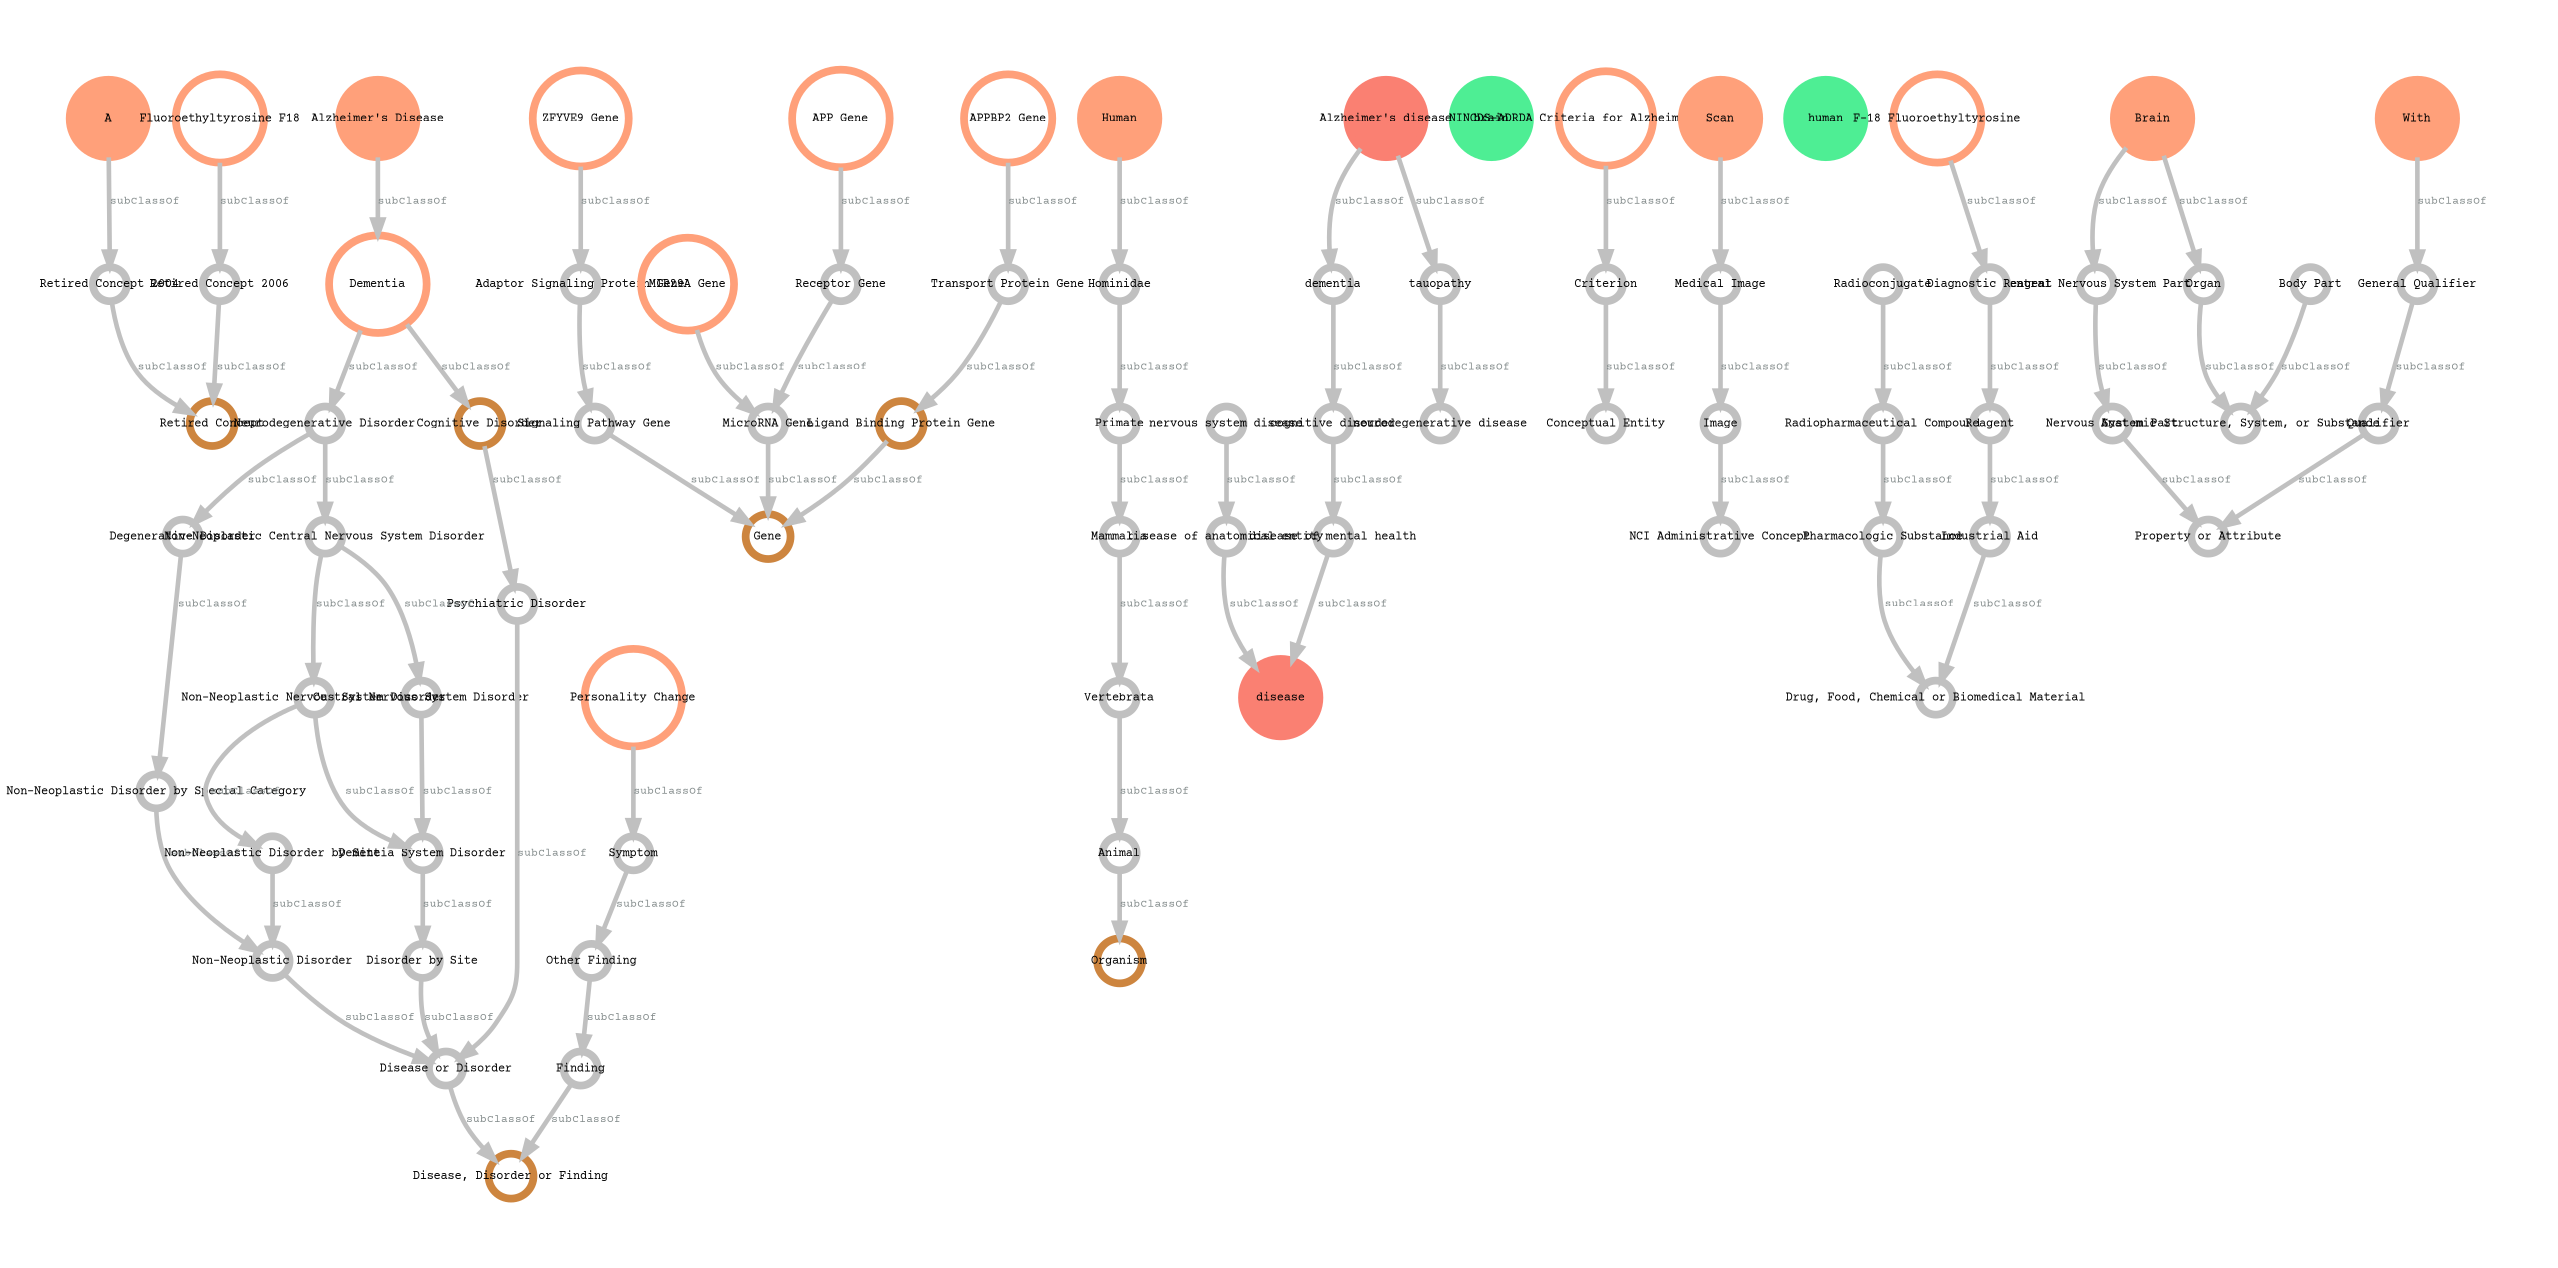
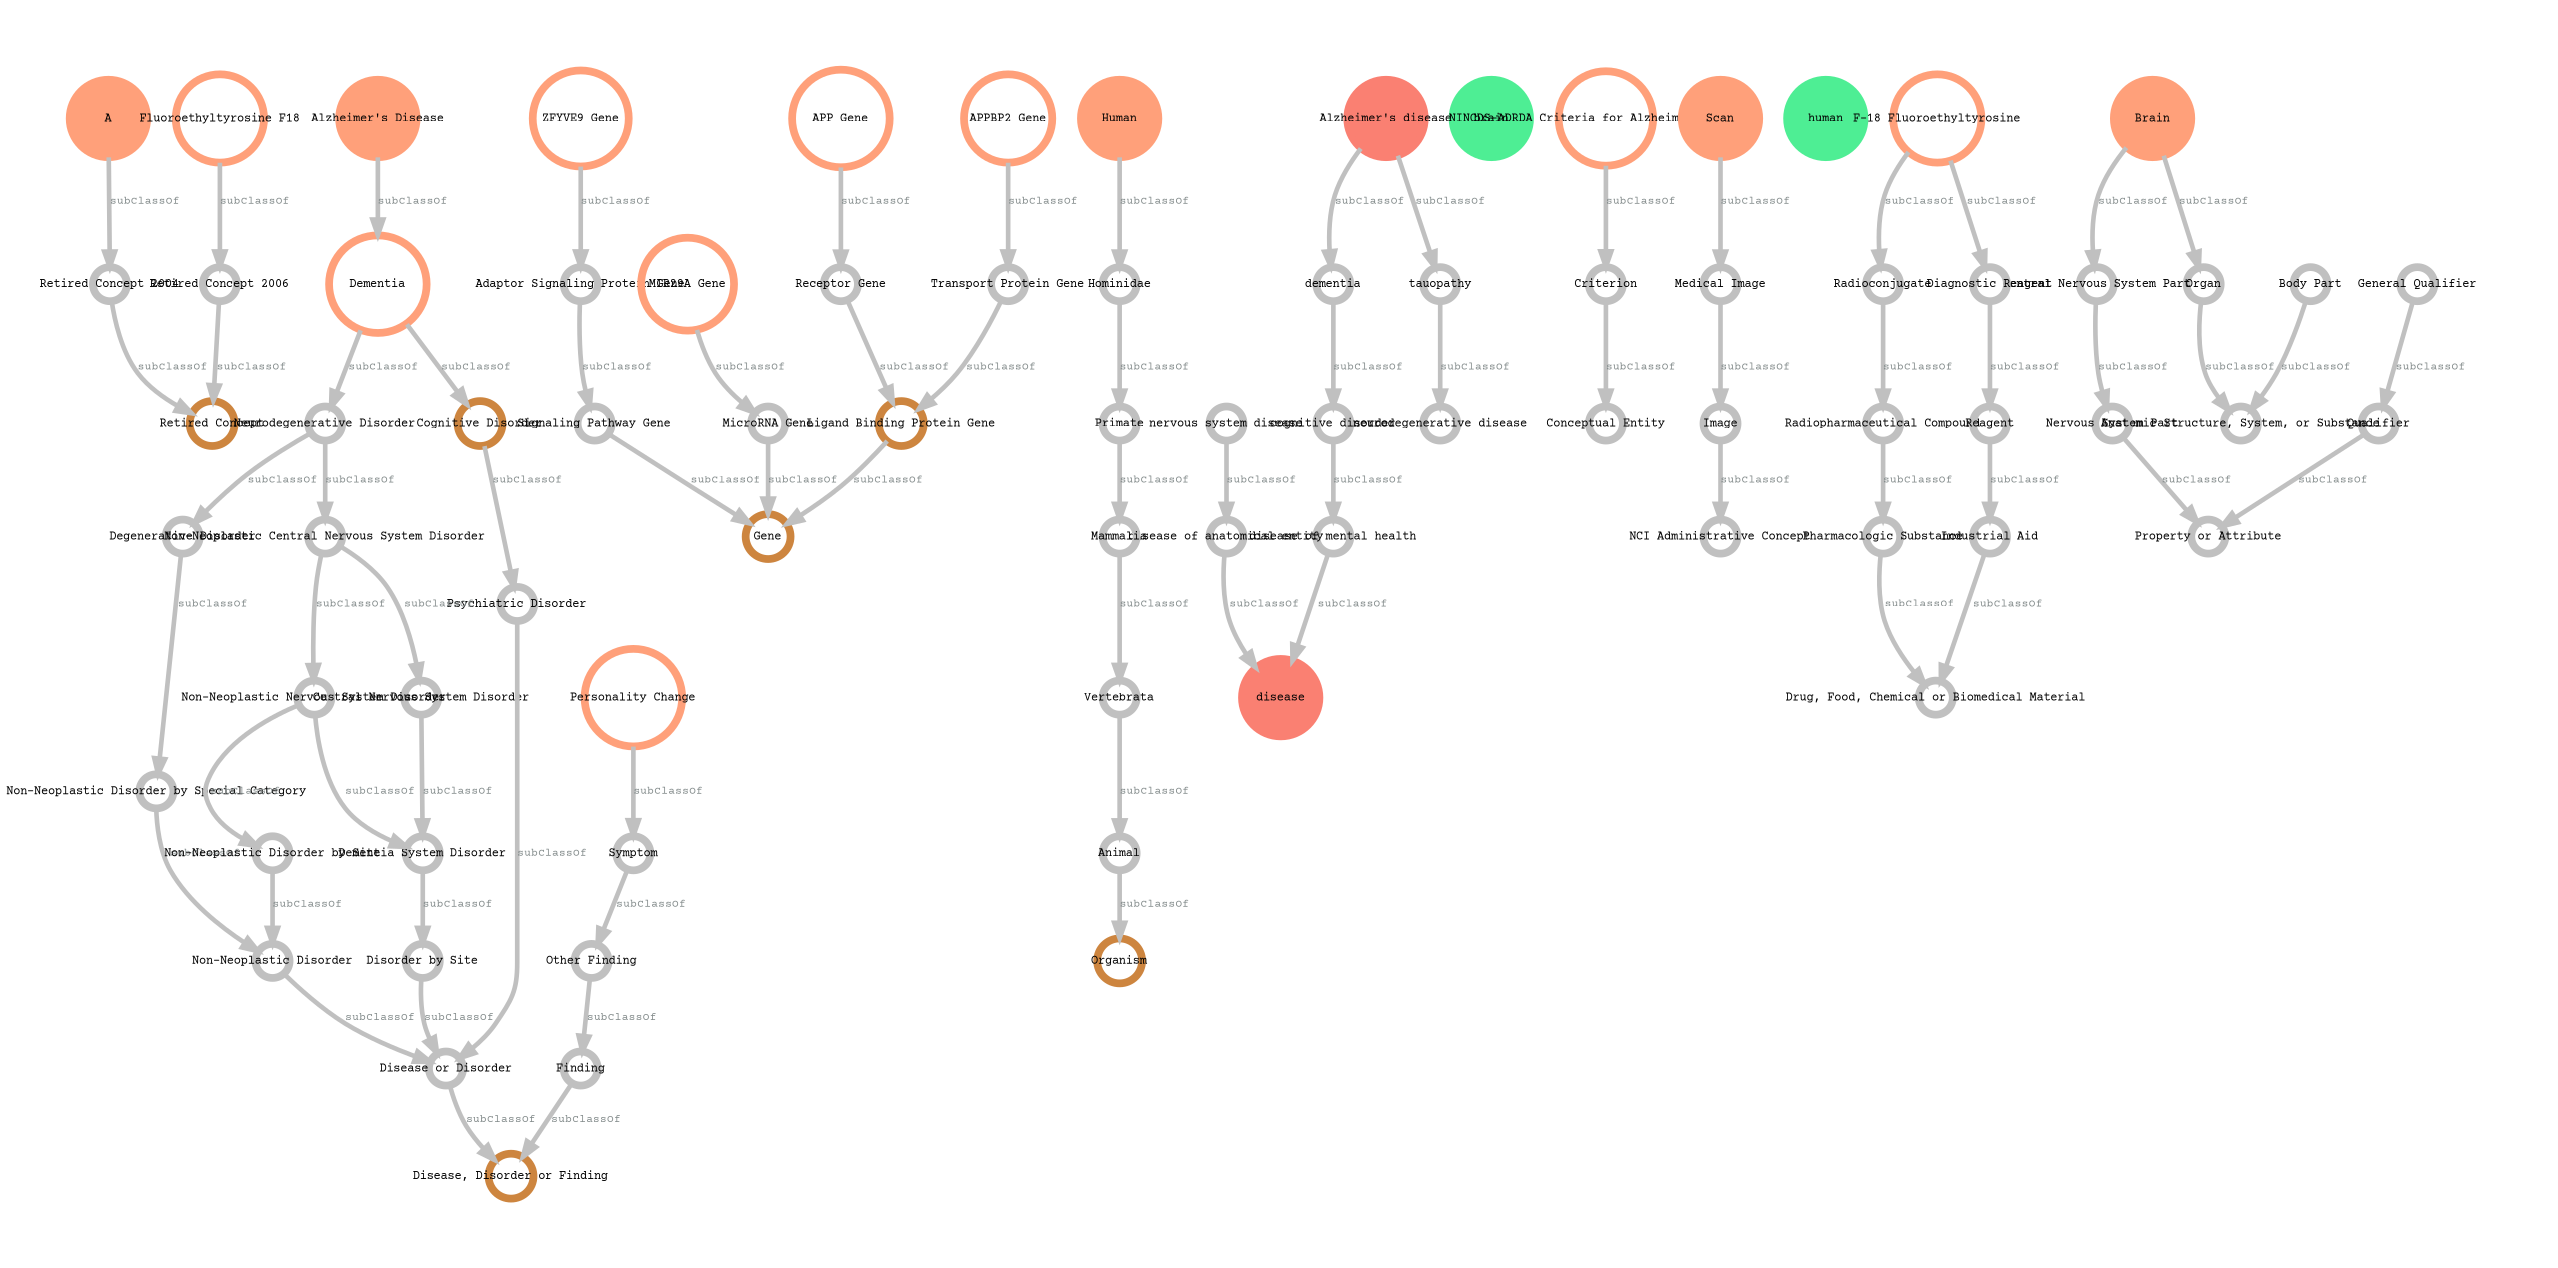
(2417, 118) -> none
none -> (1884, 198)
(806, 346) -> (867, 344)
